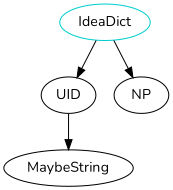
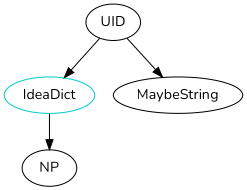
(89, 54) -> (85, 54)
